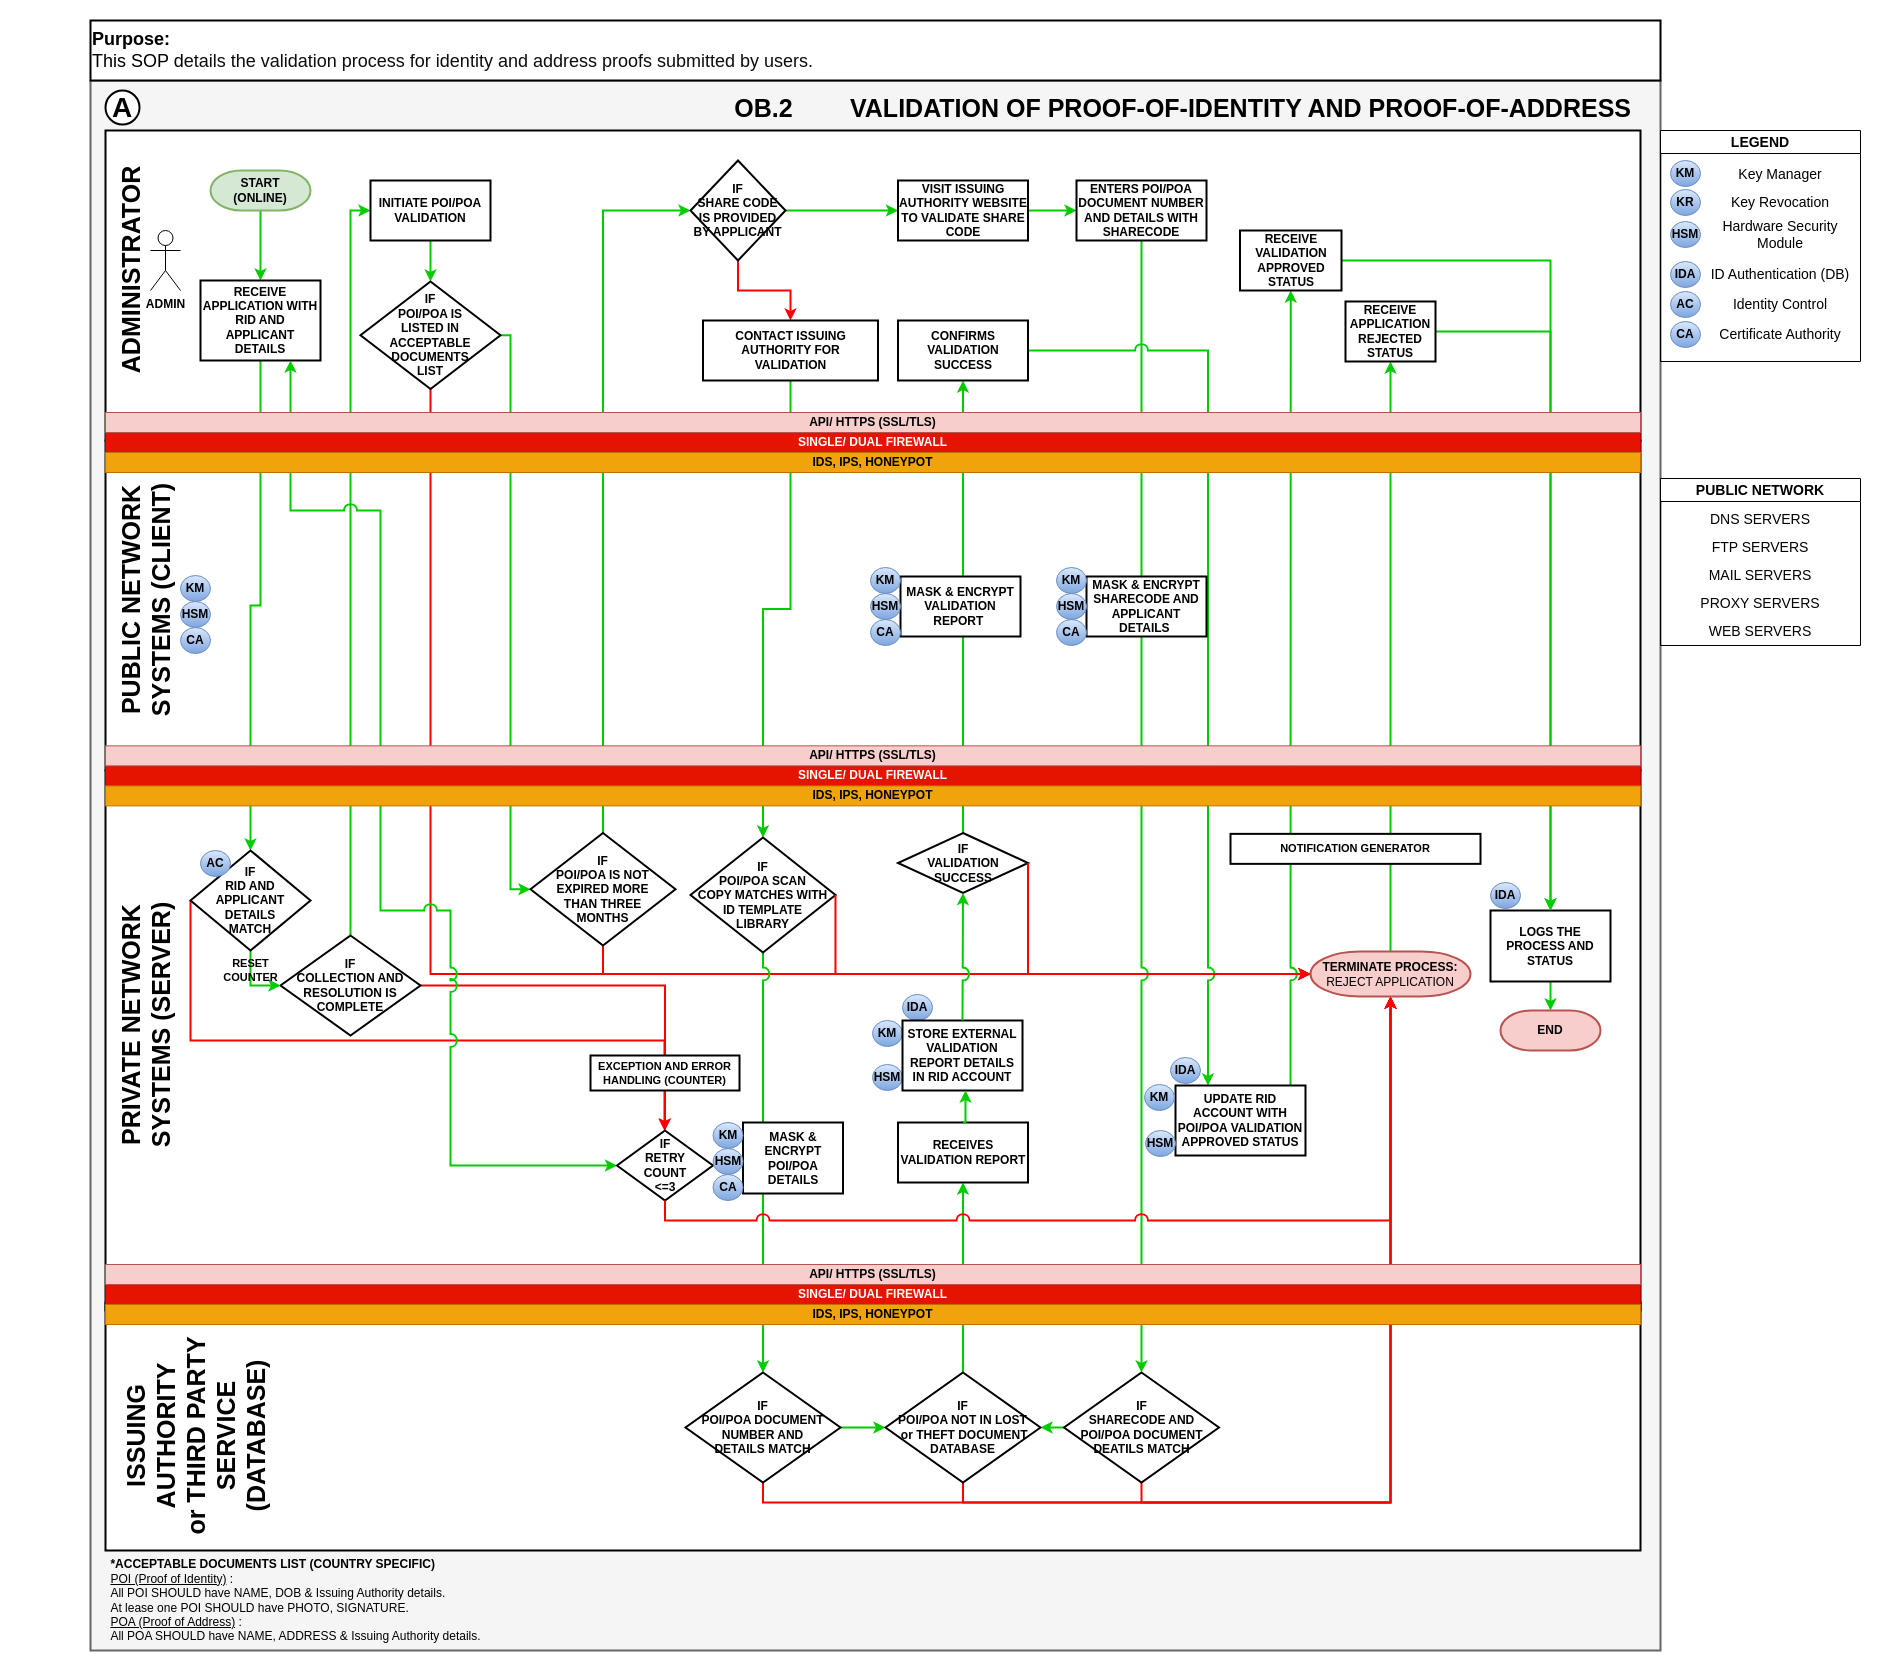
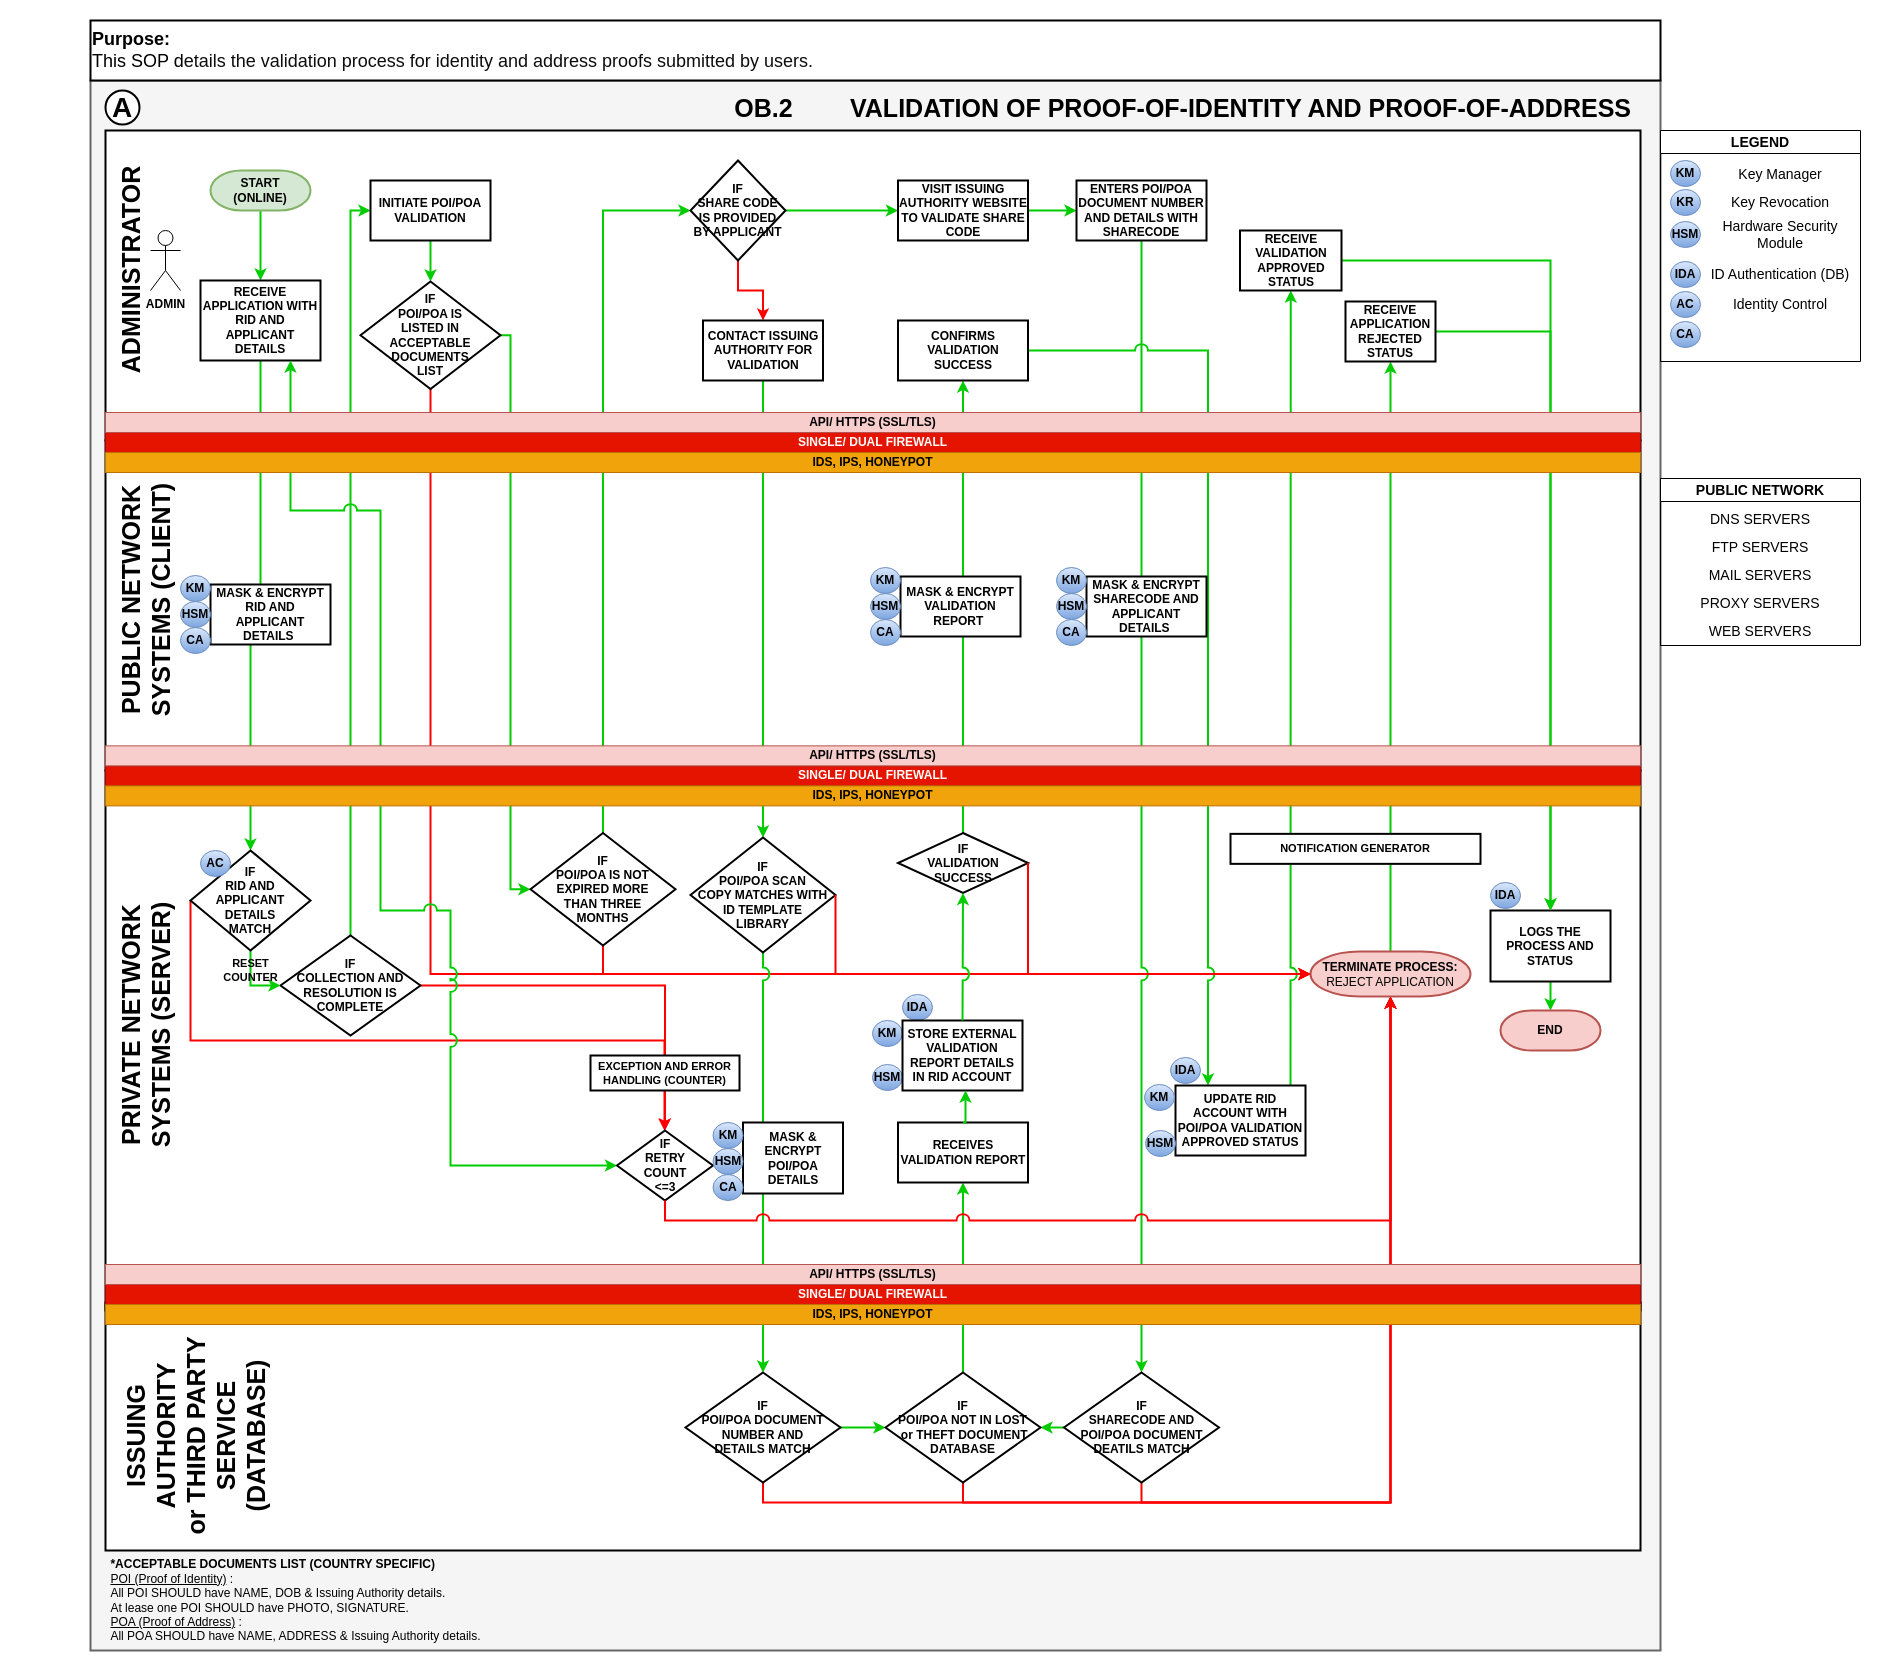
(1781, 335) -> none
(791, 351) -> (763, 351)
none -> (271, 615)
